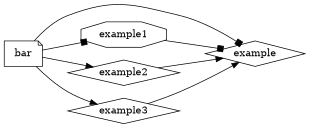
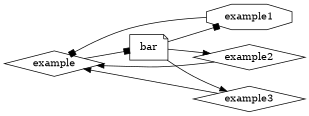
(133, 6) -> (103, 55)
